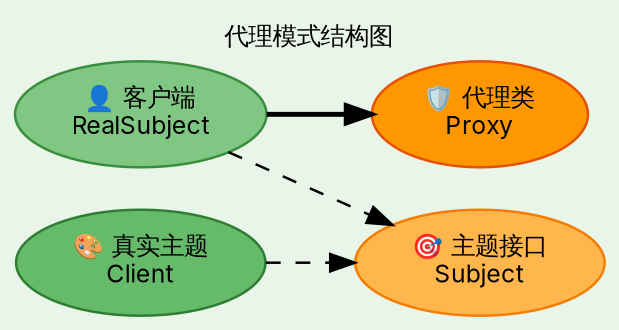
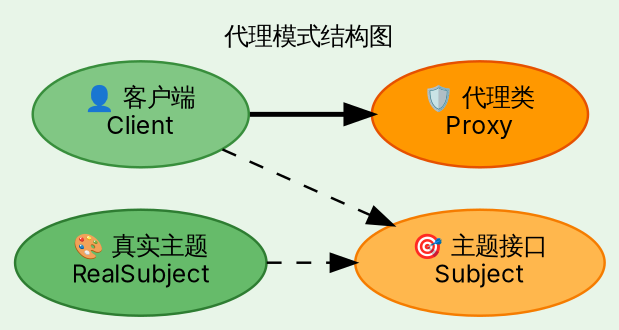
(141, 114) -> (141, 114)
(141, 263) -> (141, 263)
